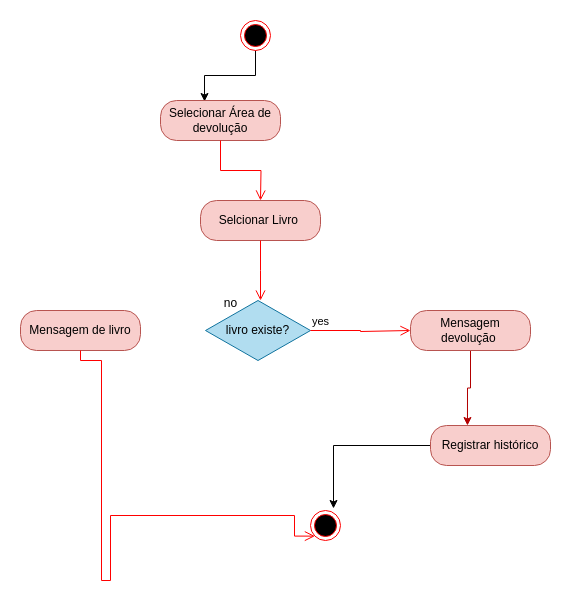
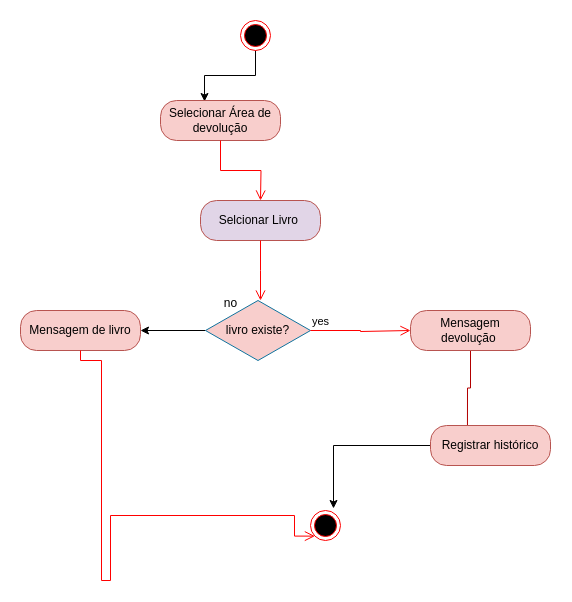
(261, 221) -> (261, 221)
none -> (176, 331)
(258, 331) -> (258, 331)
(467, 417) -> (467, 420)
